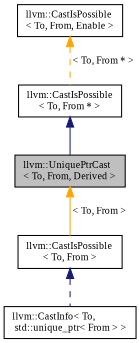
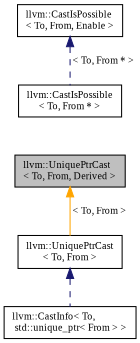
(70, 66) -> (70, 66)
(70, 141) -> none
(70, 252) -> (70, 252)
